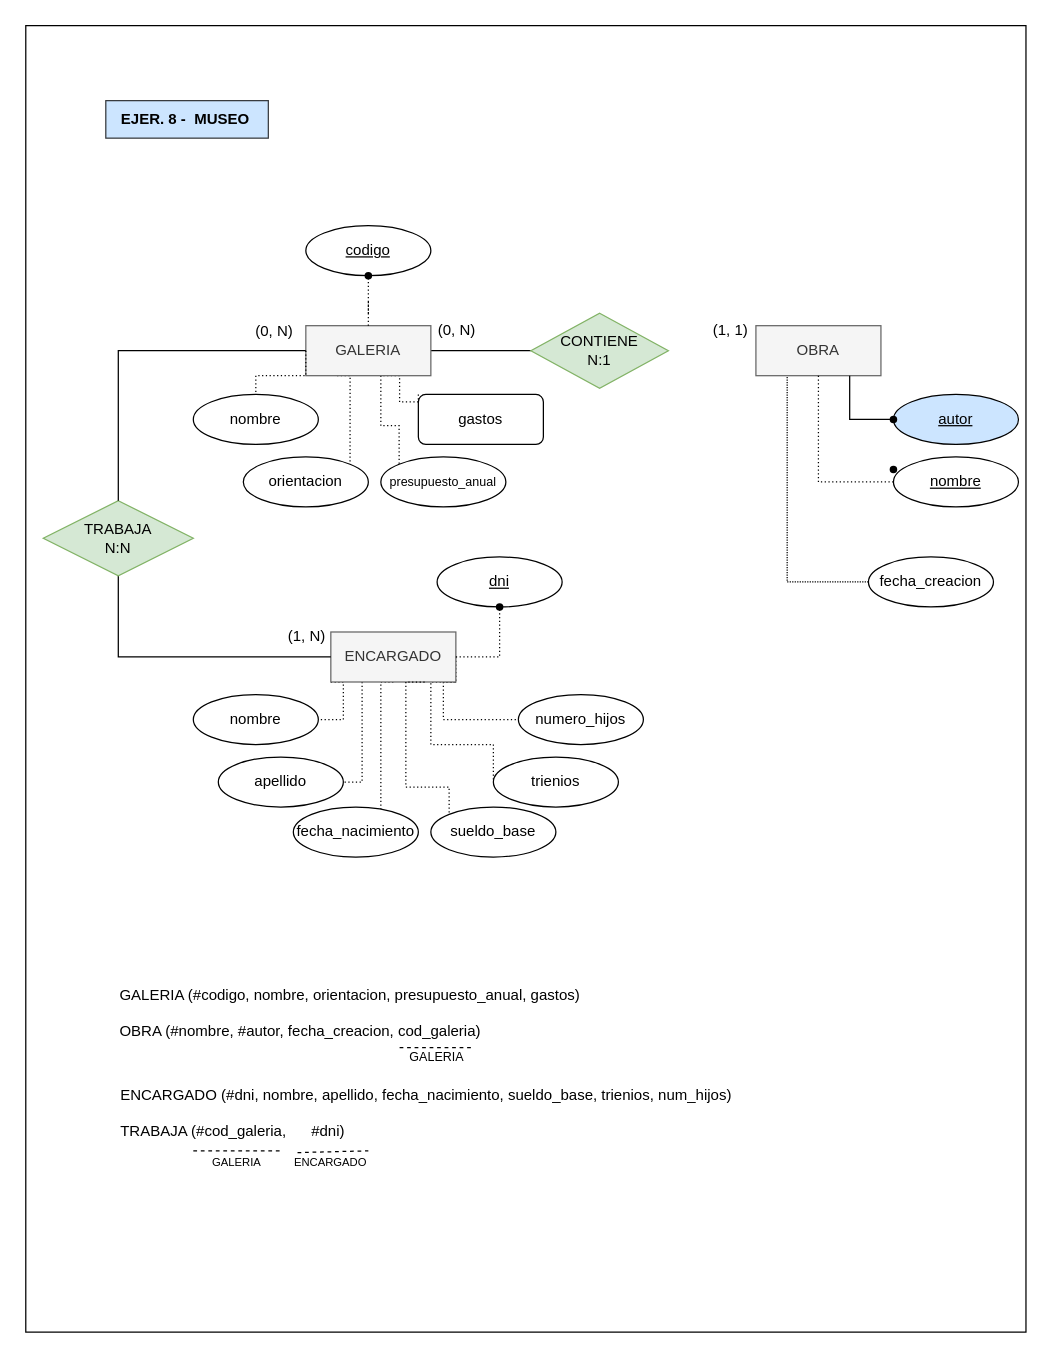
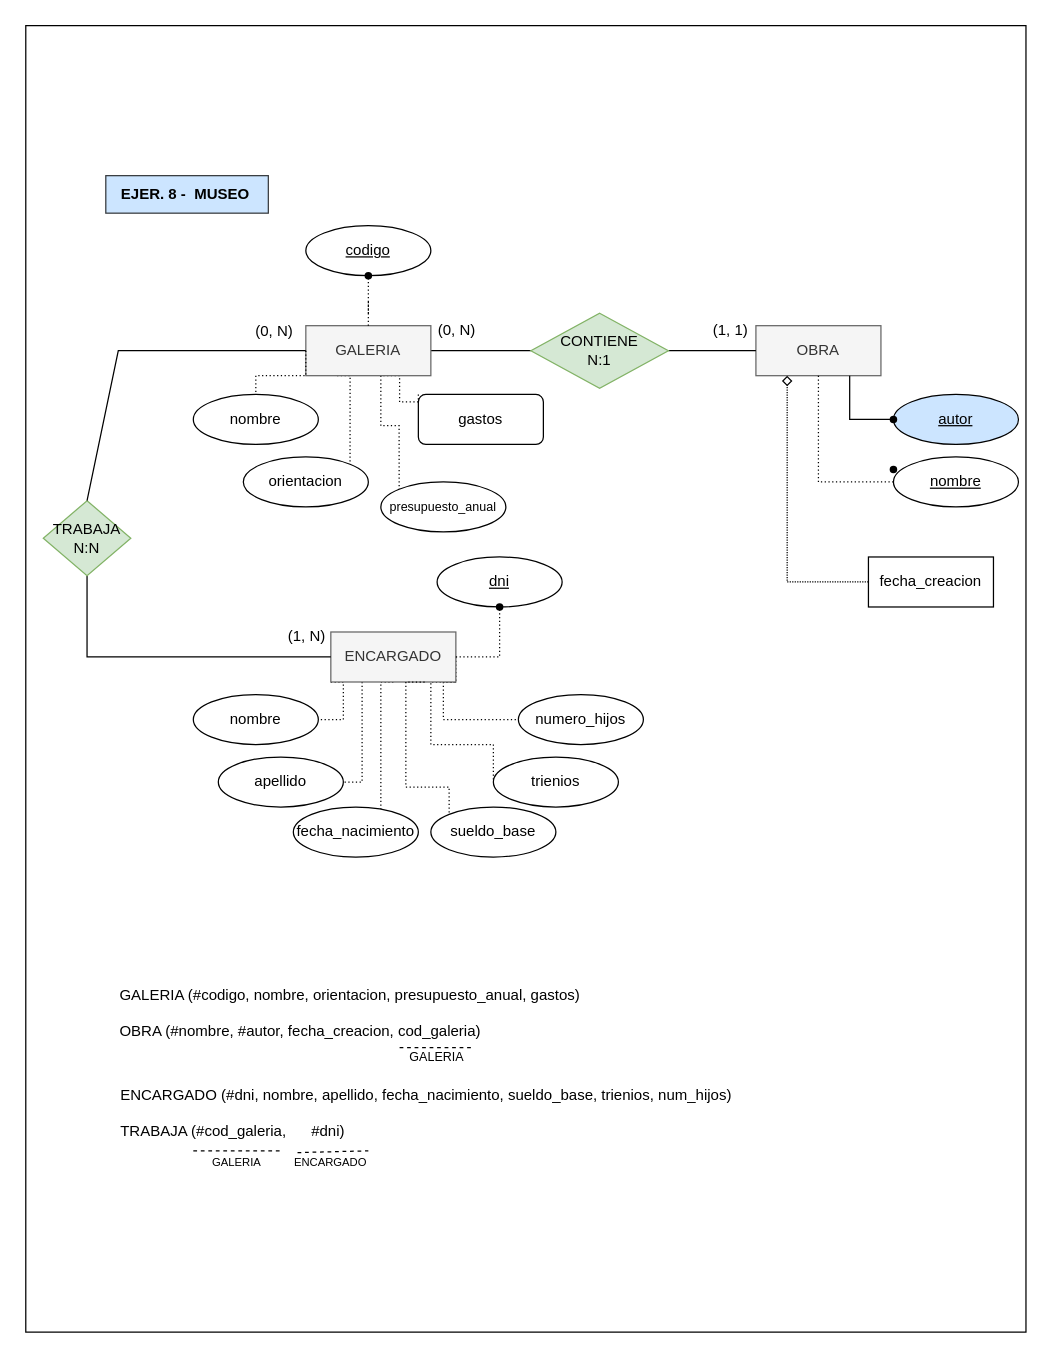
(187, 119) -> (187, 194)
none -> (711, 351)
(787, 381) -> (787, 386)
(443, 482) -> (443, 507)
(118, 538) -> (87, 538)
(931, 582) -> (931, 582)
